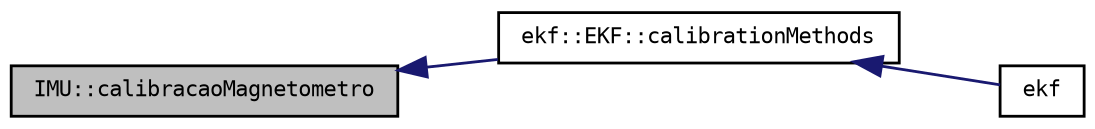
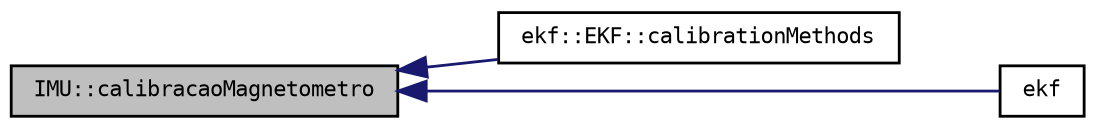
(941, 76) -> (713, 91)
